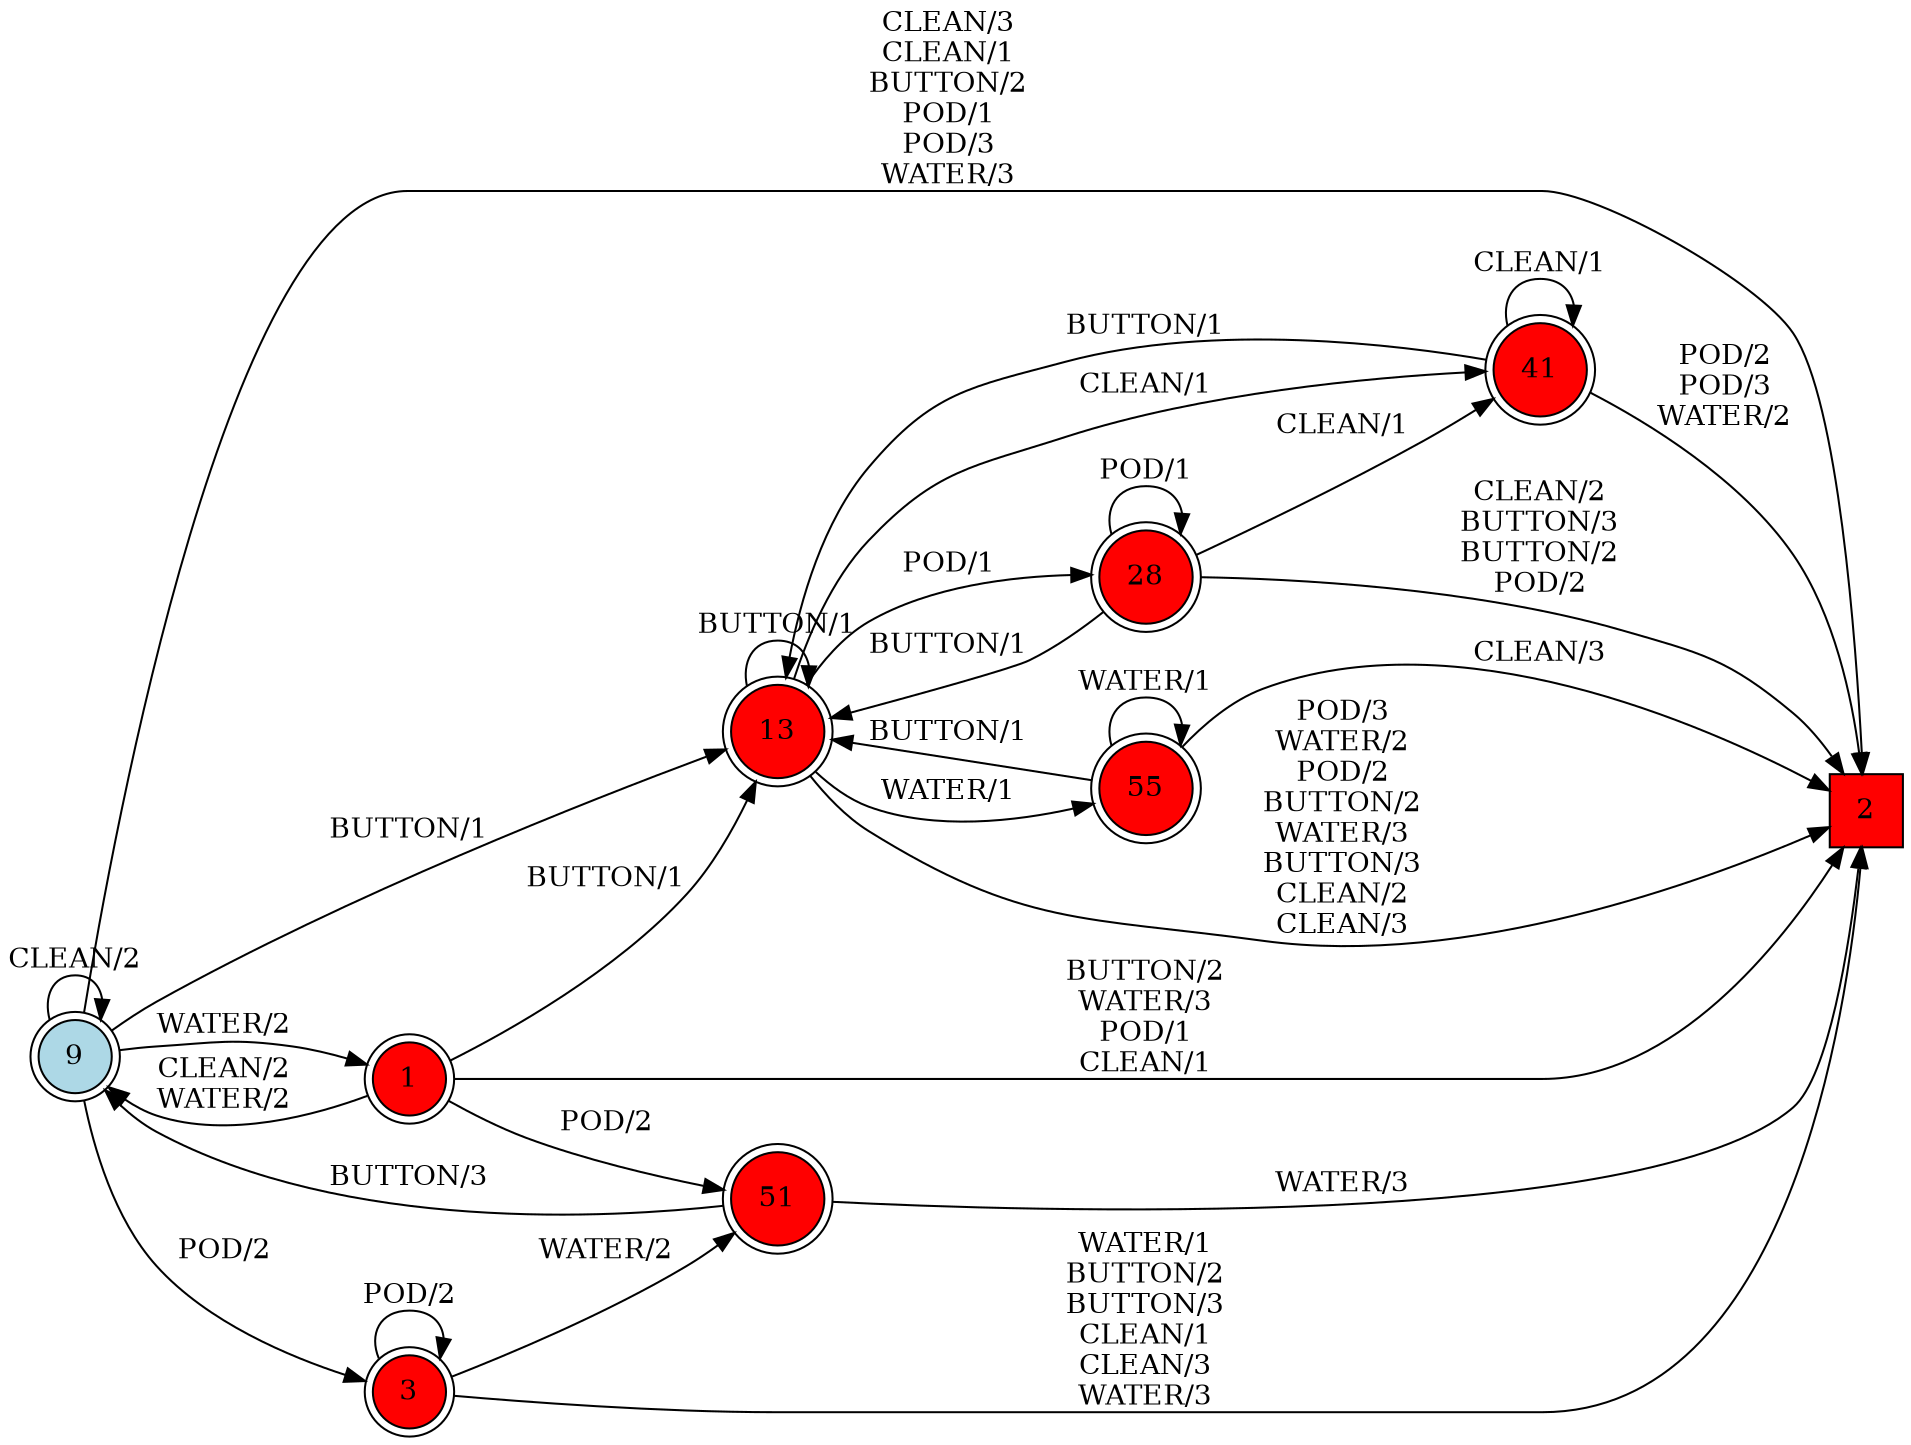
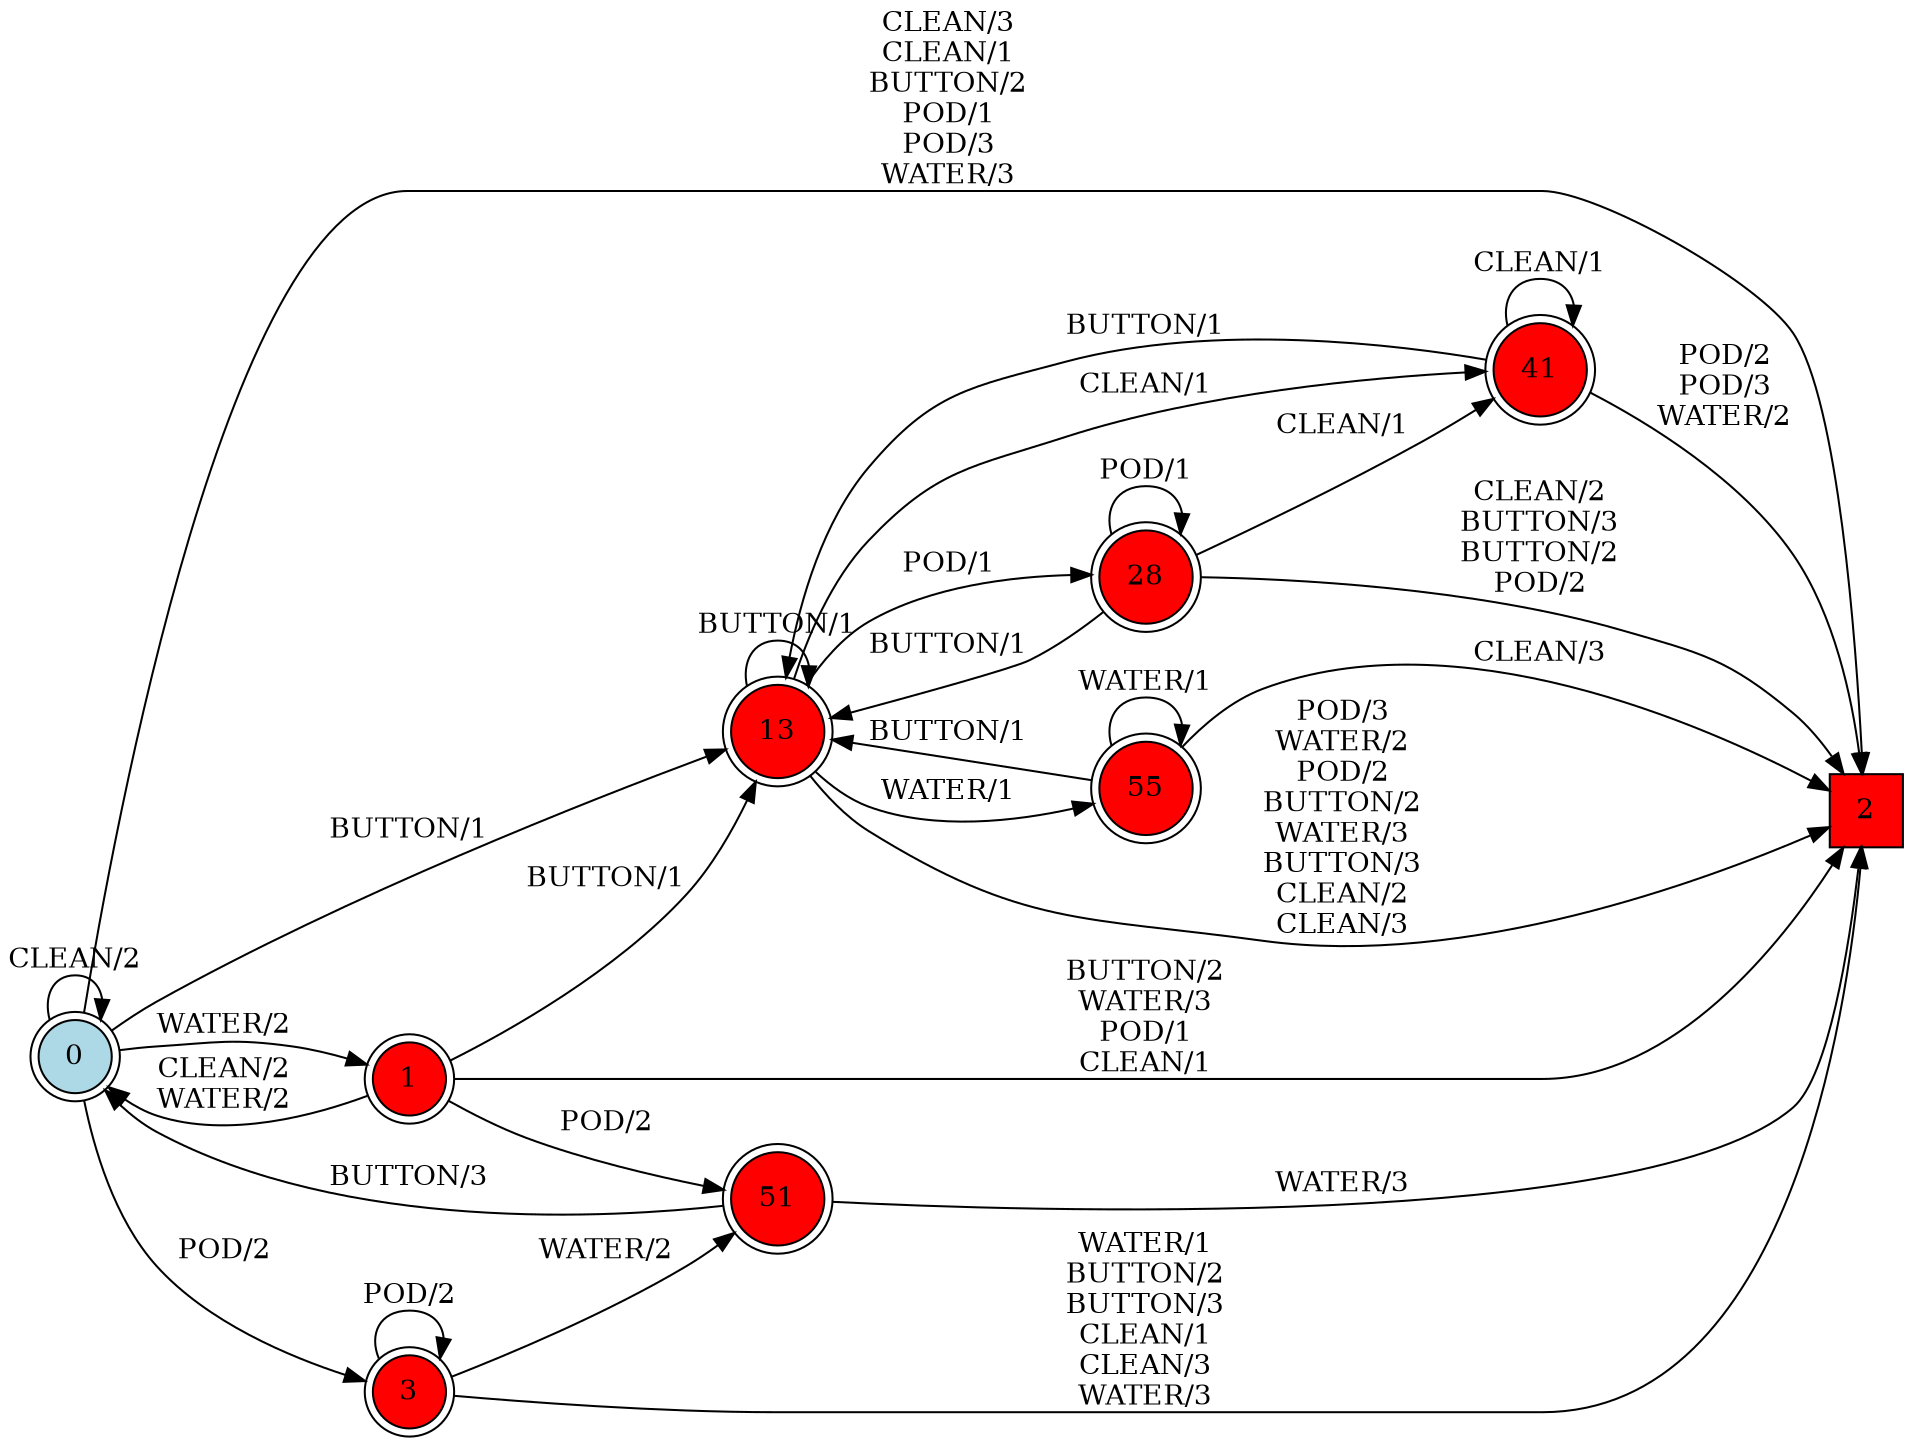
(75, 1057) -> (75, 1057)
